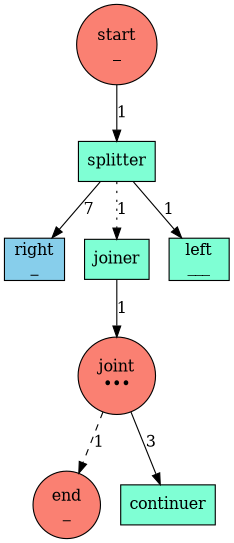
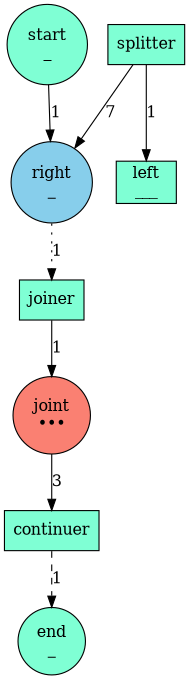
(117, 45) -> (47, 45)
(117, 107) -> (49, 107)
(117, 205) -> (52, 246)
(34, 259) -> (52, 182)
(93, 437) -> (52, 573)
(67, 505) -> (52, 641)
